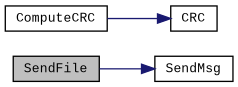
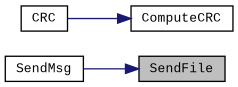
(132, 19) -> (93, 19)
(120, 69) -> (104, 69)
